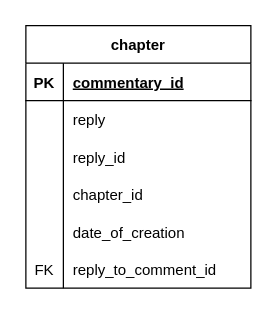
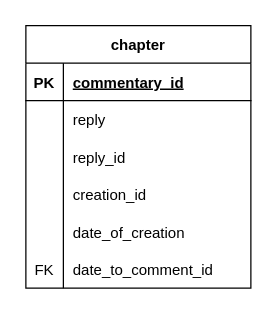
(113, 195) -> (115, 195)
(148, 270) -> (146, 270)
